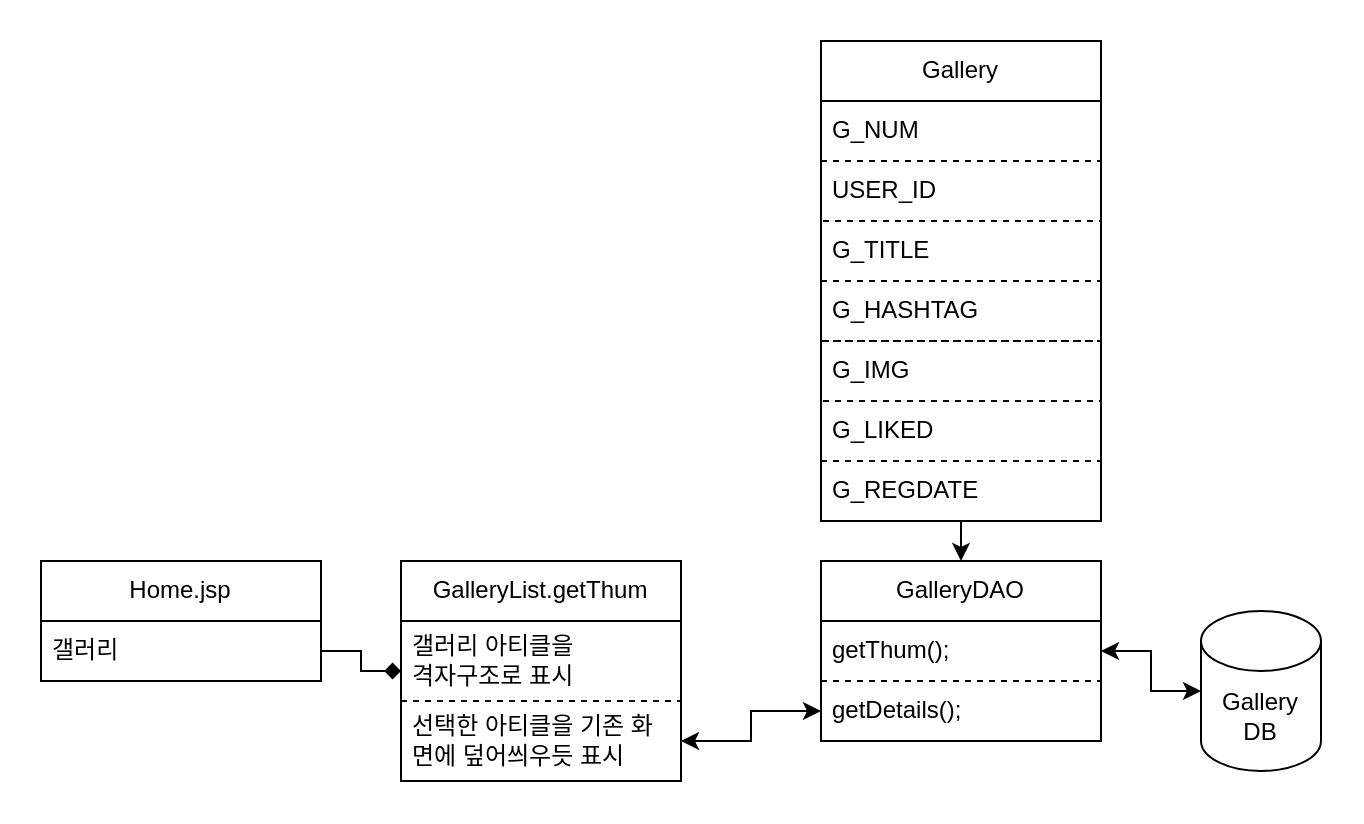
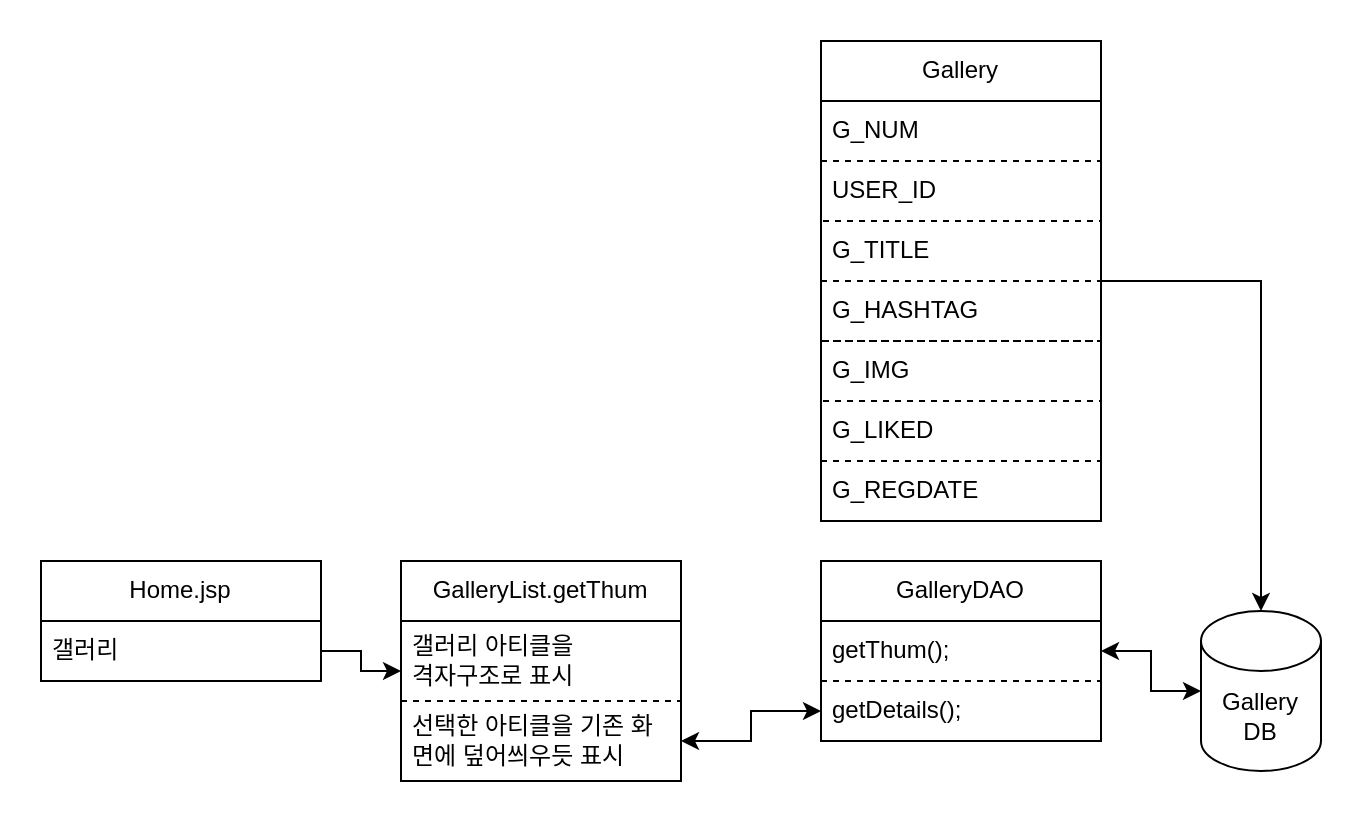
(961, 536) -> (1261, 361)
(384, 671) -> (385, 671)
